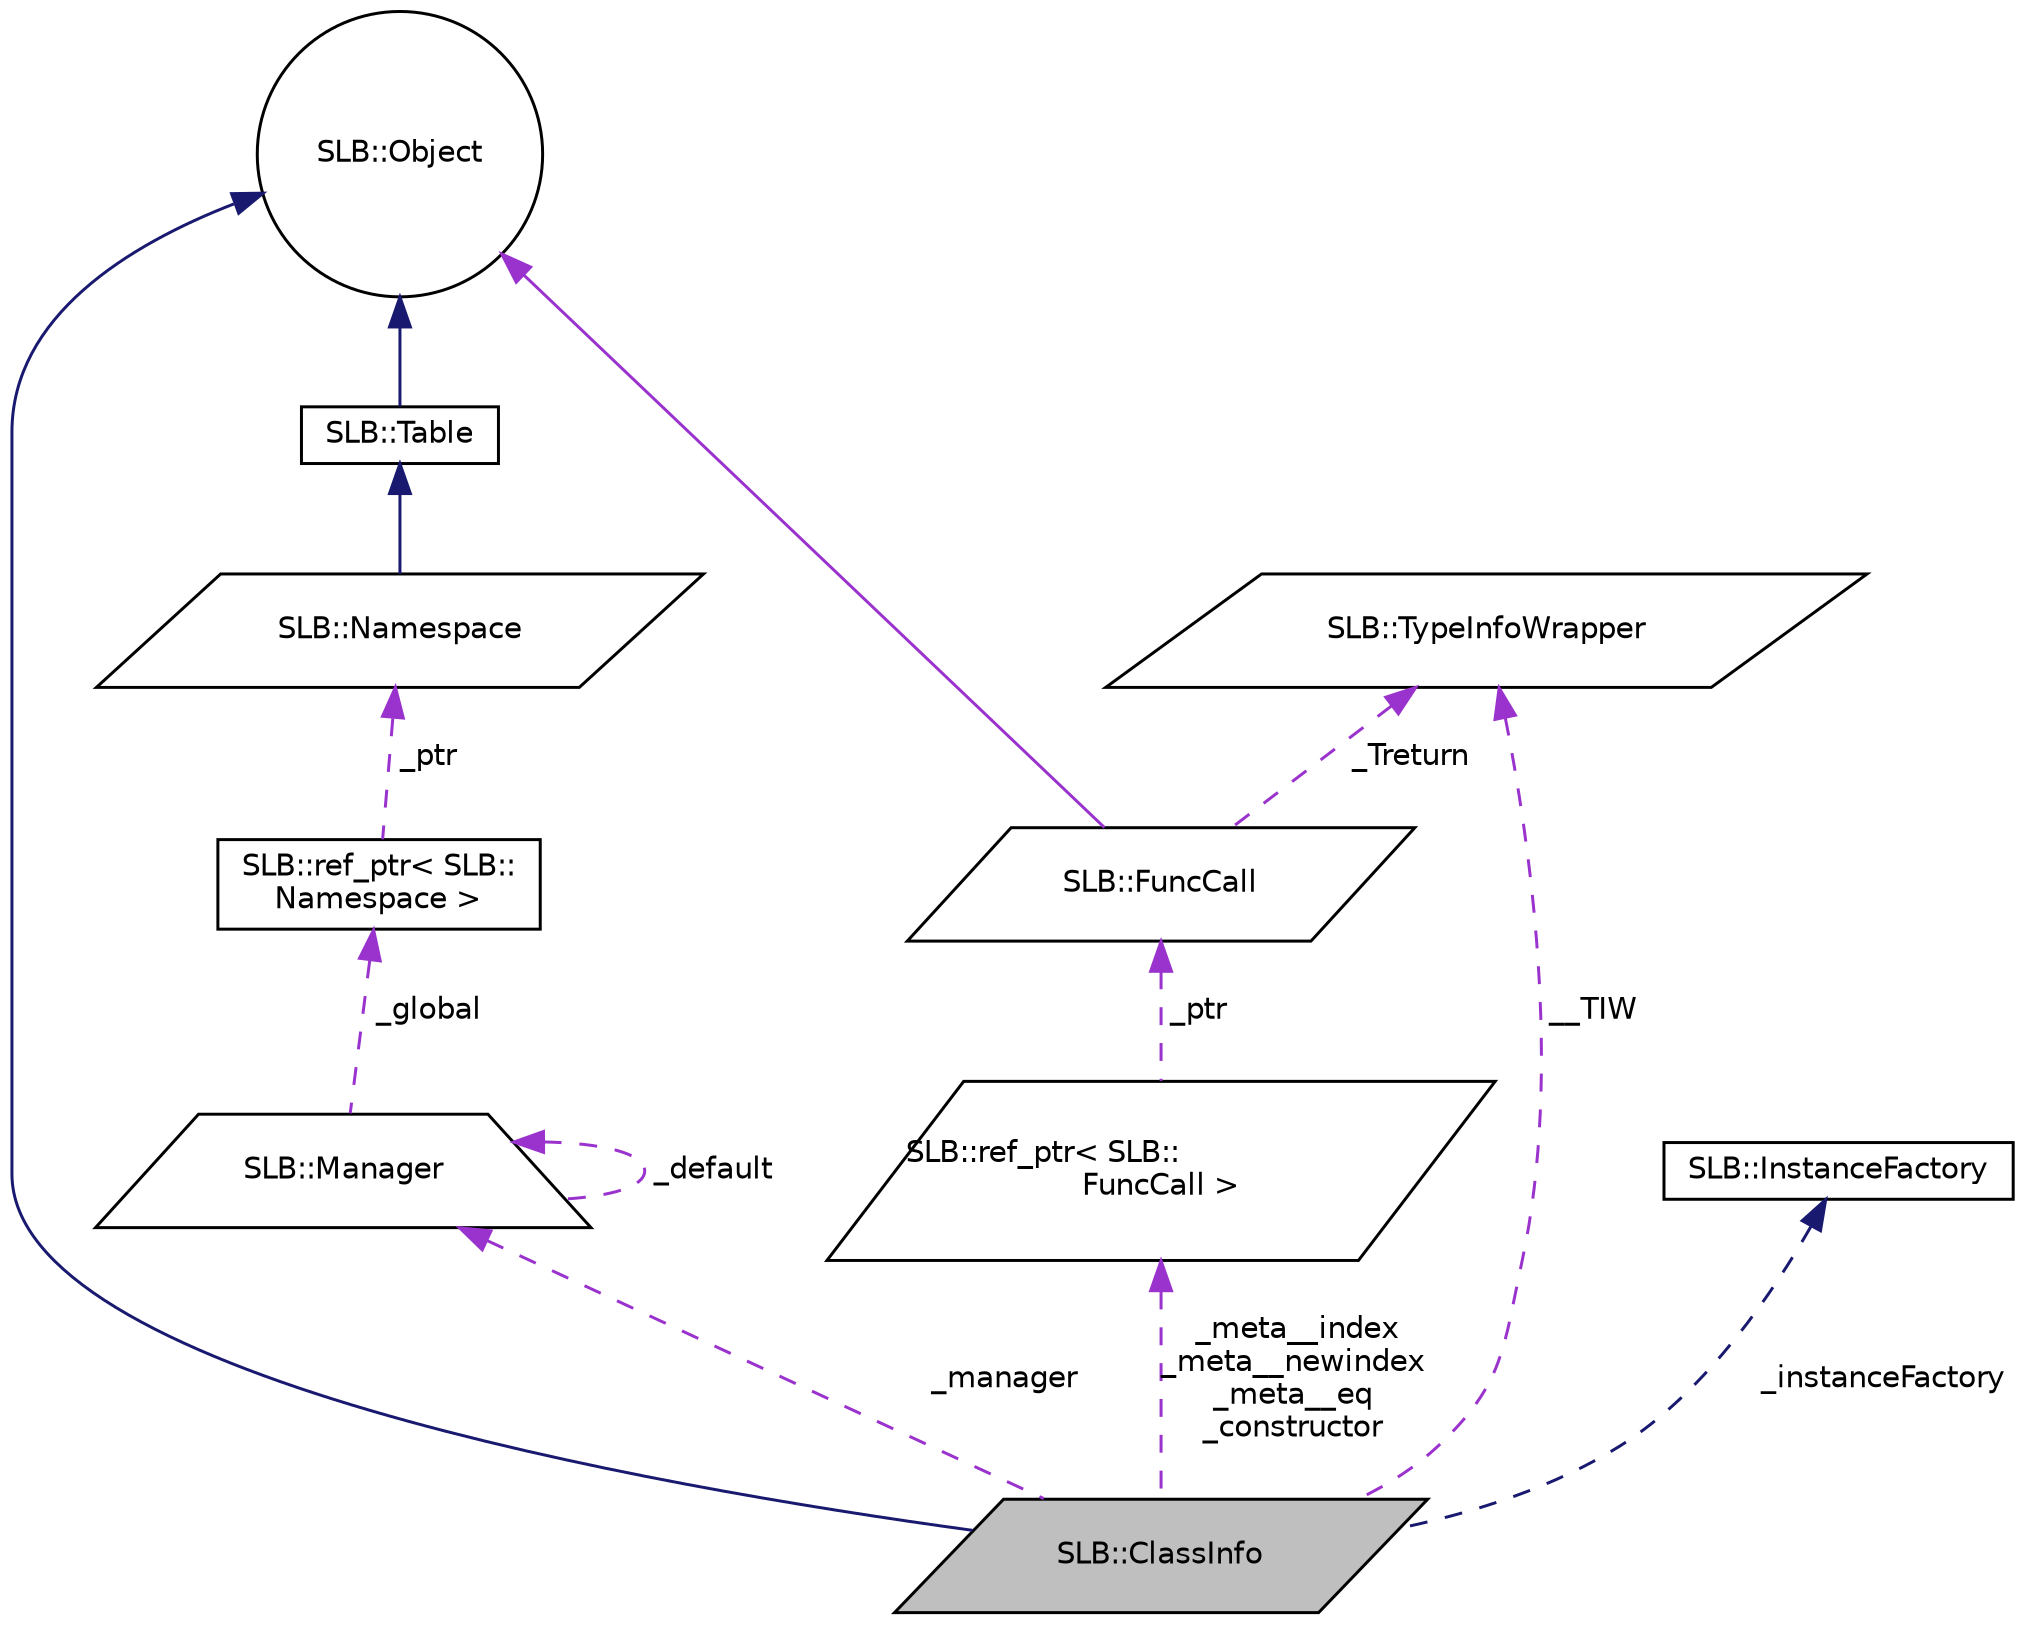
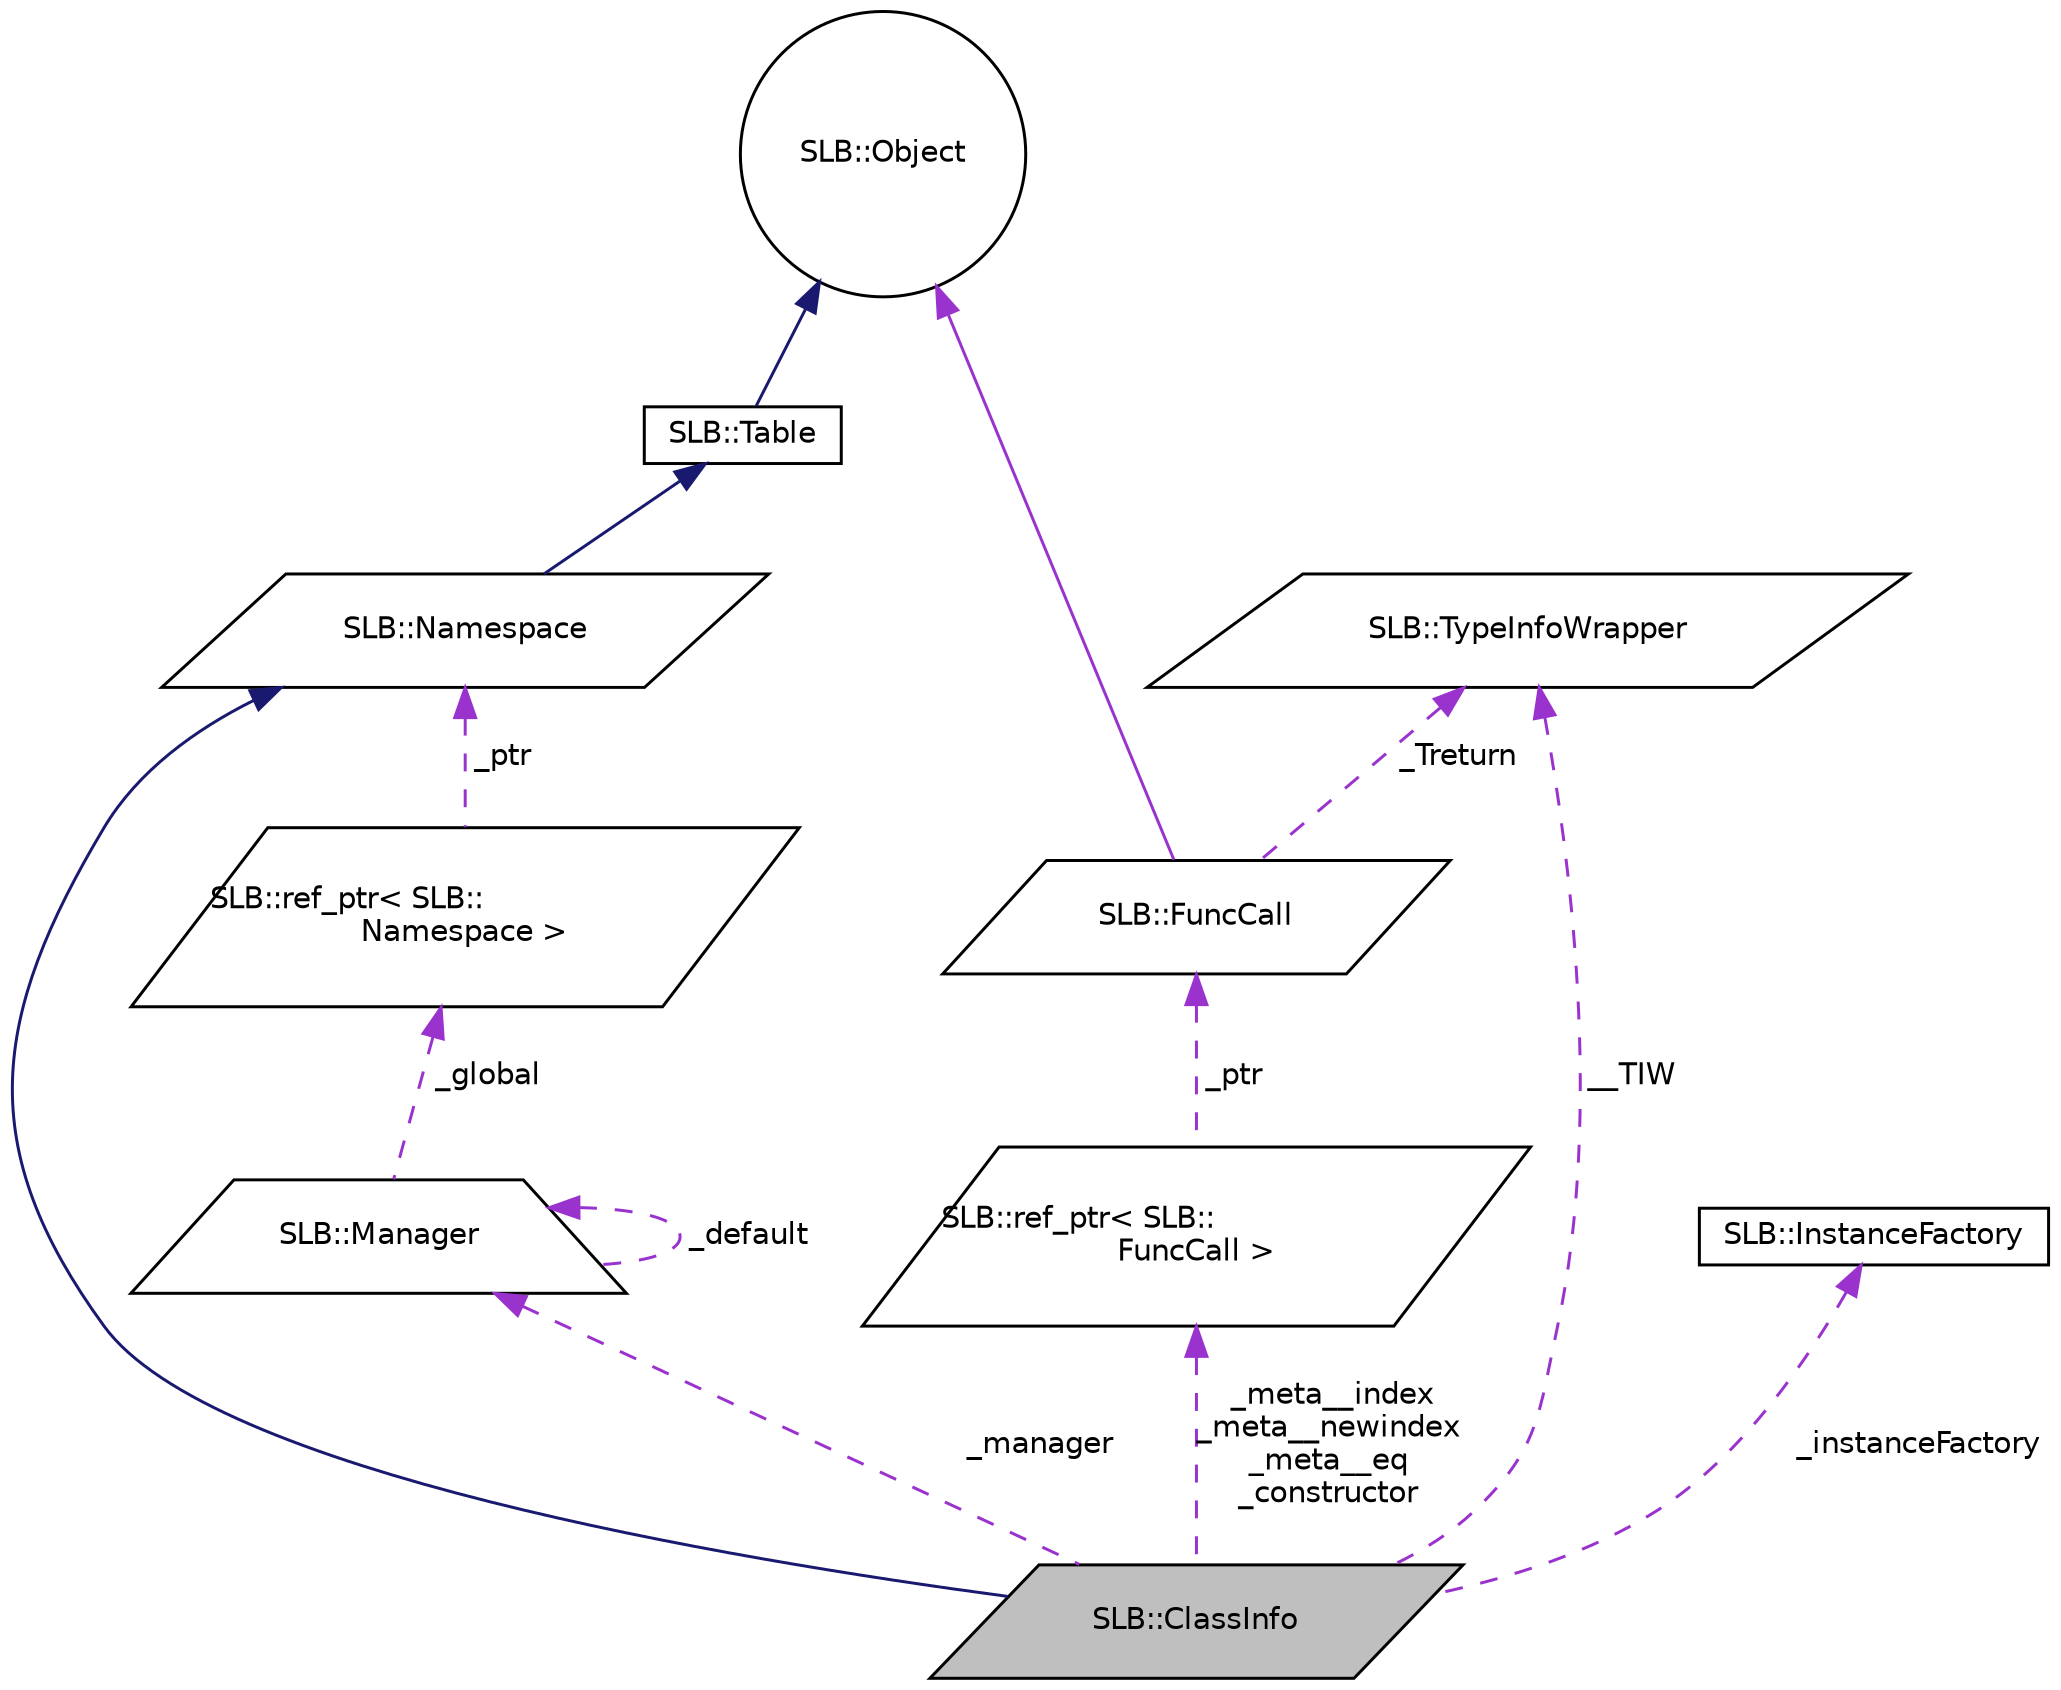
(379, 884) -> (465, 917)
(12, 1166) -> (190, 1393)
(1644, 1429) -> (1679, 1495)
